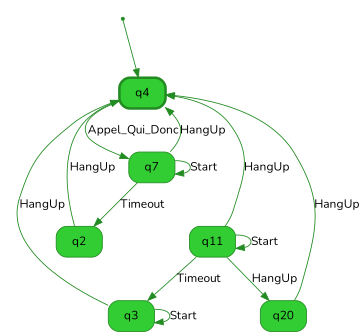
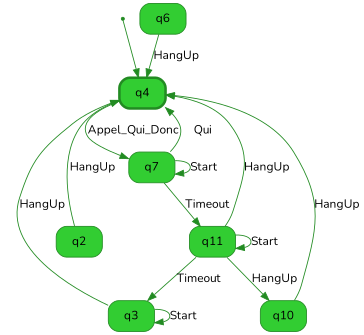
none -> (163, 19)
(203, 130) -> (203, 130)
(119, 201) -> (179, 201)
(283, 316) -> (283, 316)
